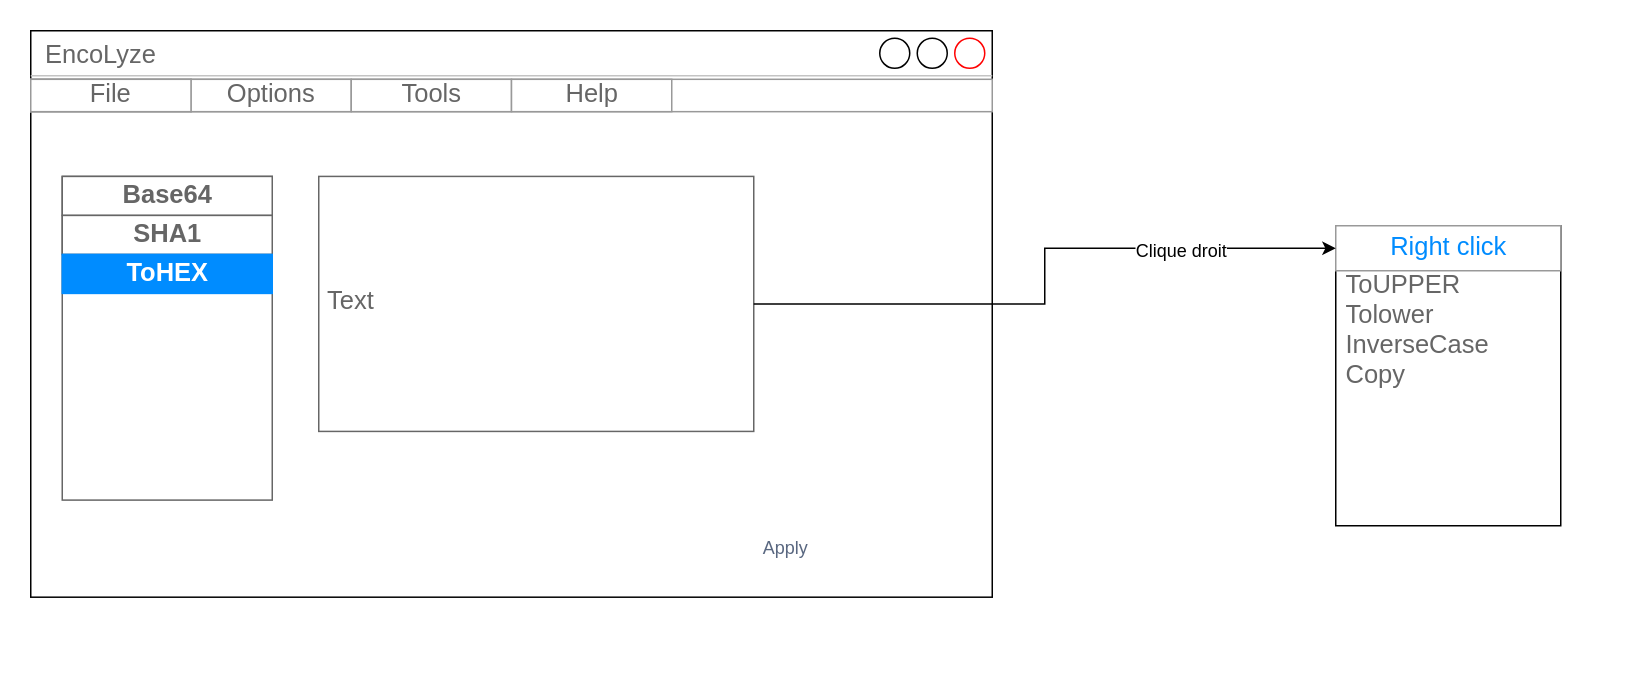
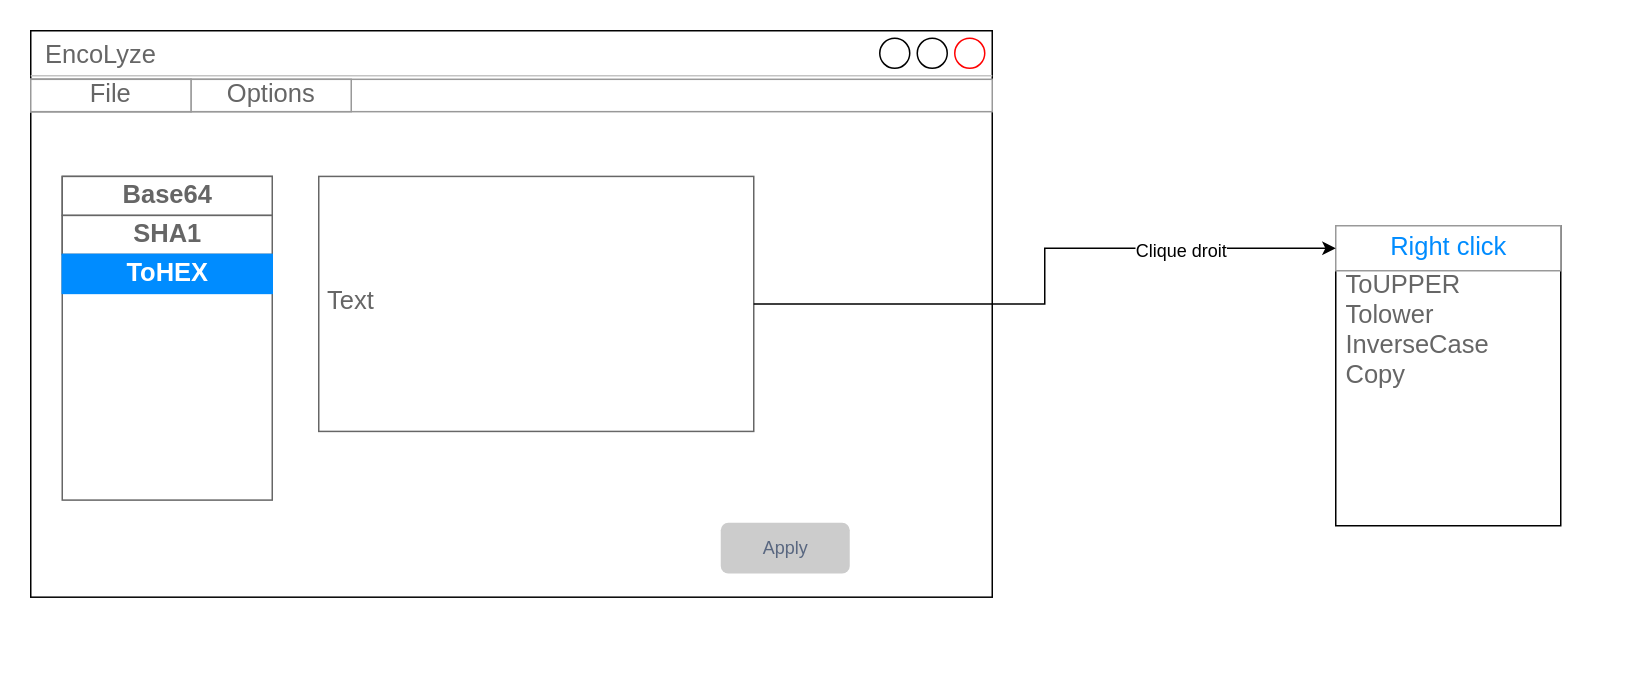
(431, 95) -> none
(592, 95) -> none
(785, 548) -> (785, 548)
